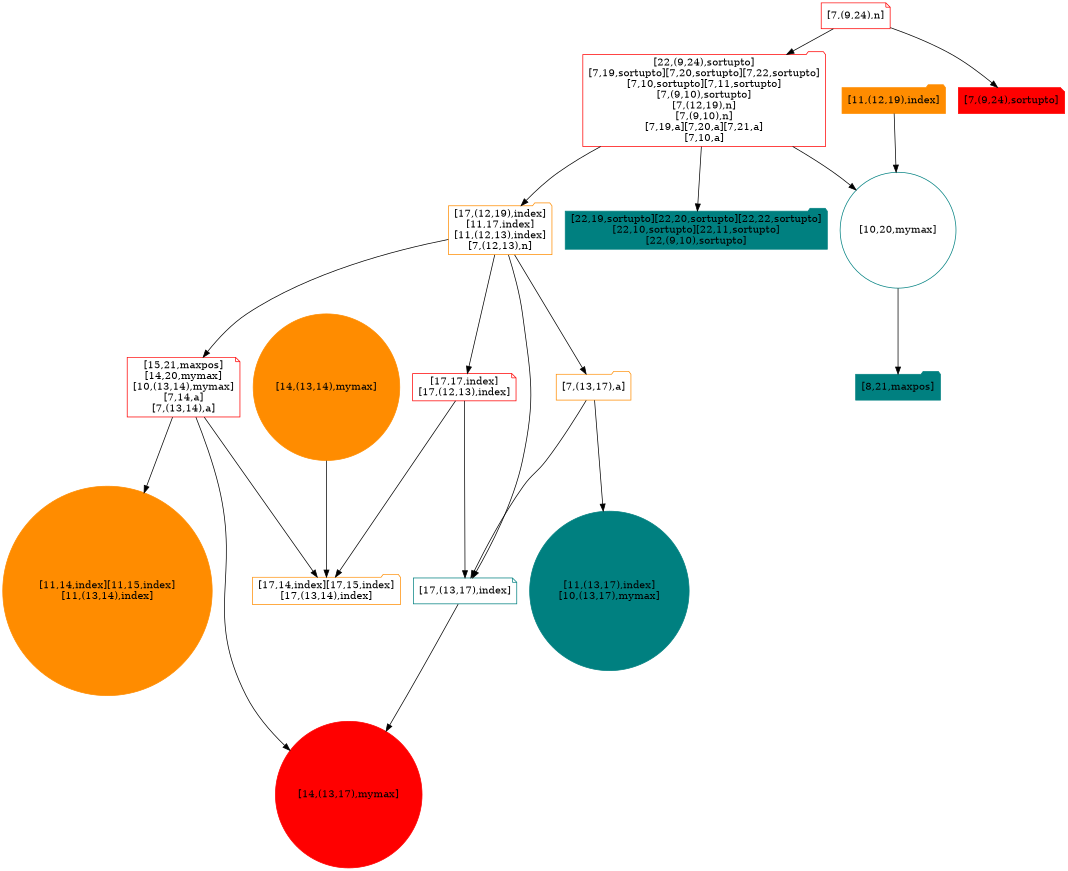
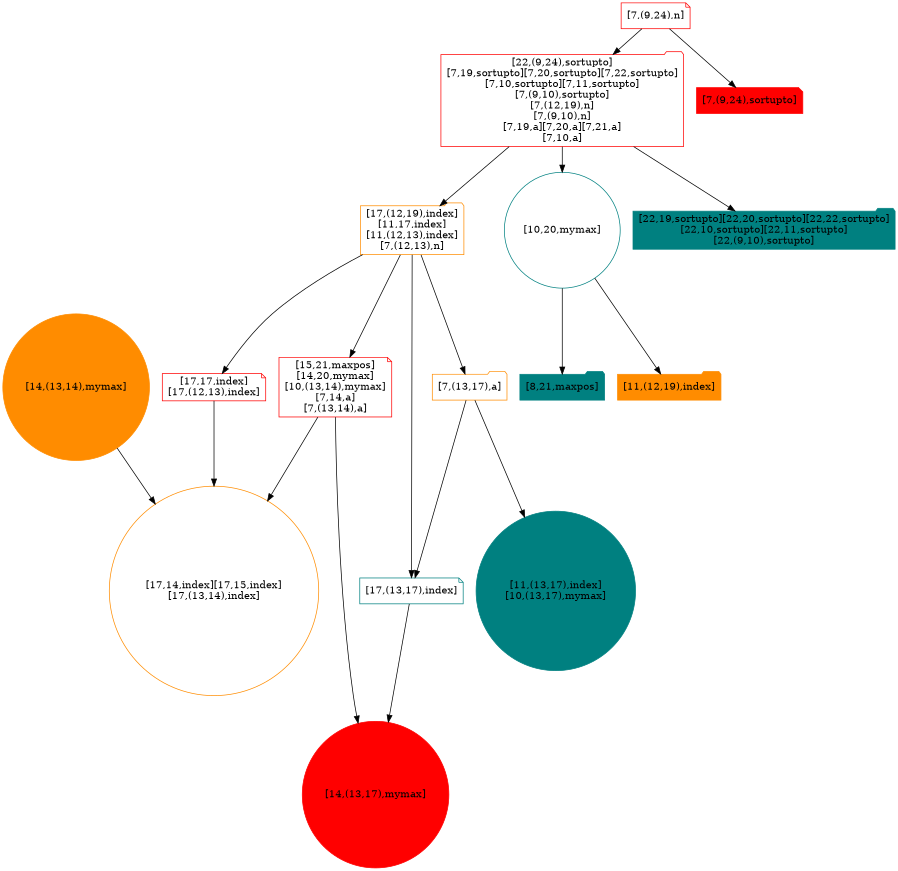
(895, 139) -> (626, 323)
(465, 486) -> none
(107, 591) -> none
(326, 591) -> (214, 591)
